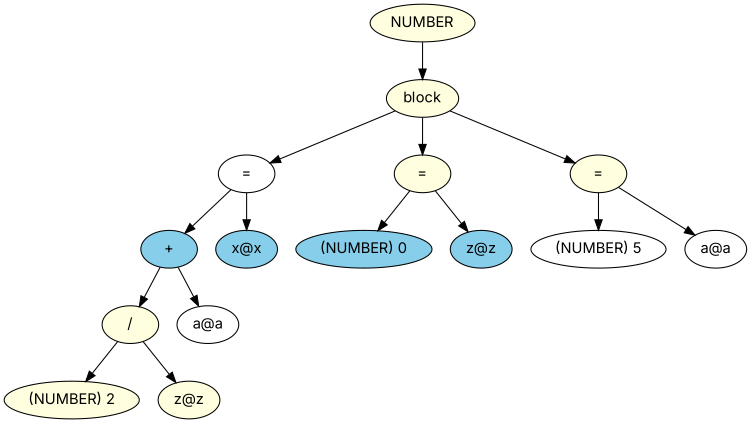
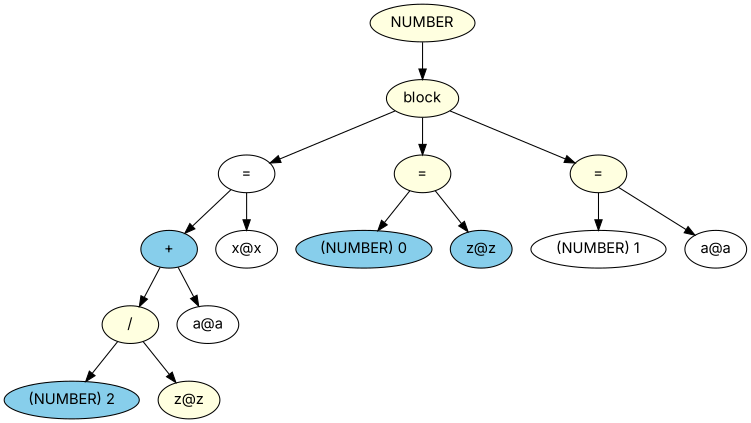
(247, 249) -> (247, 249)
(598, 249) -> (598, 249)
(72, 400) -> (72, 400)
